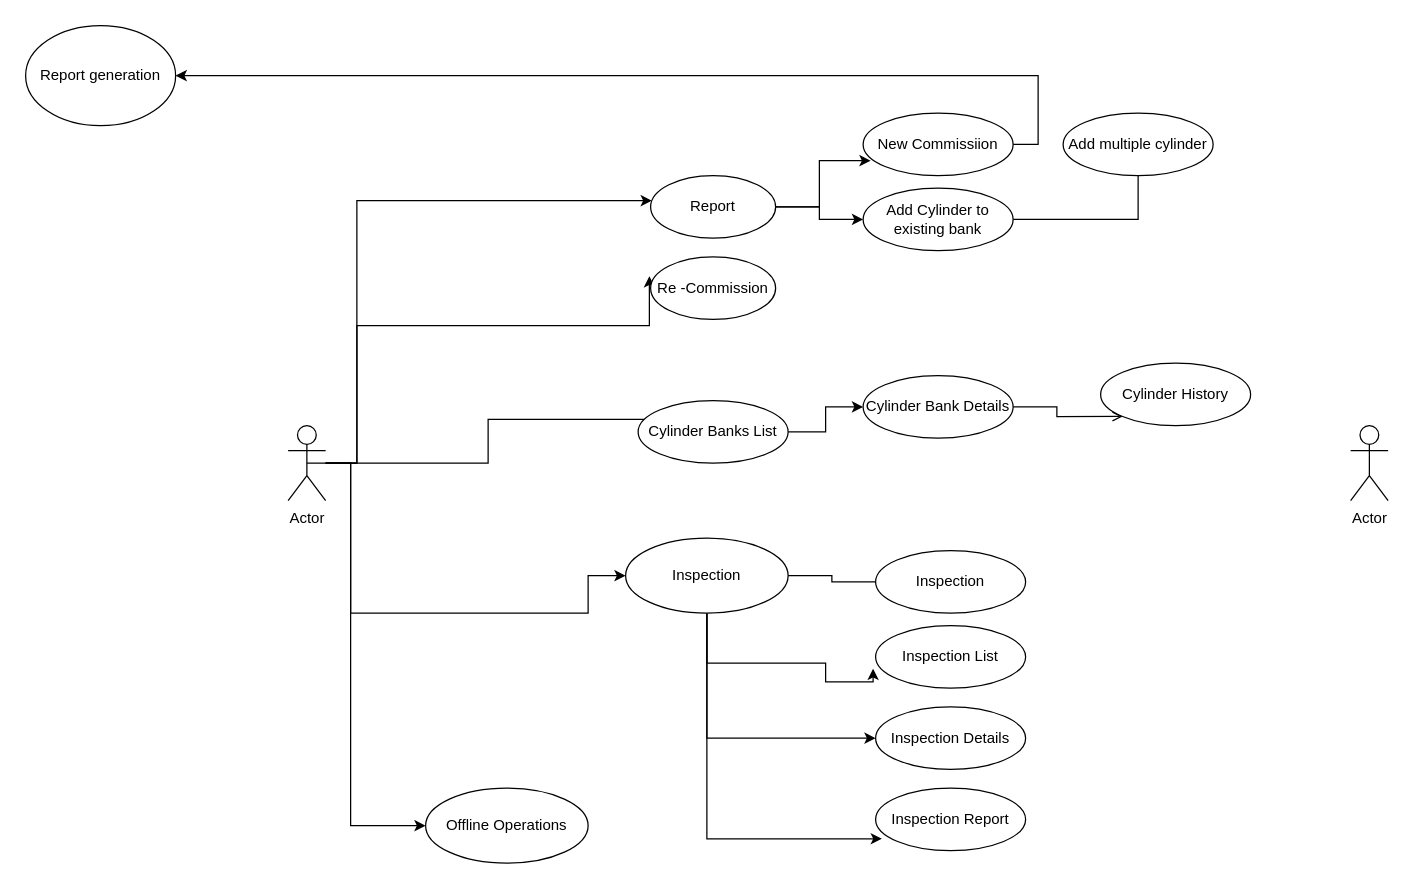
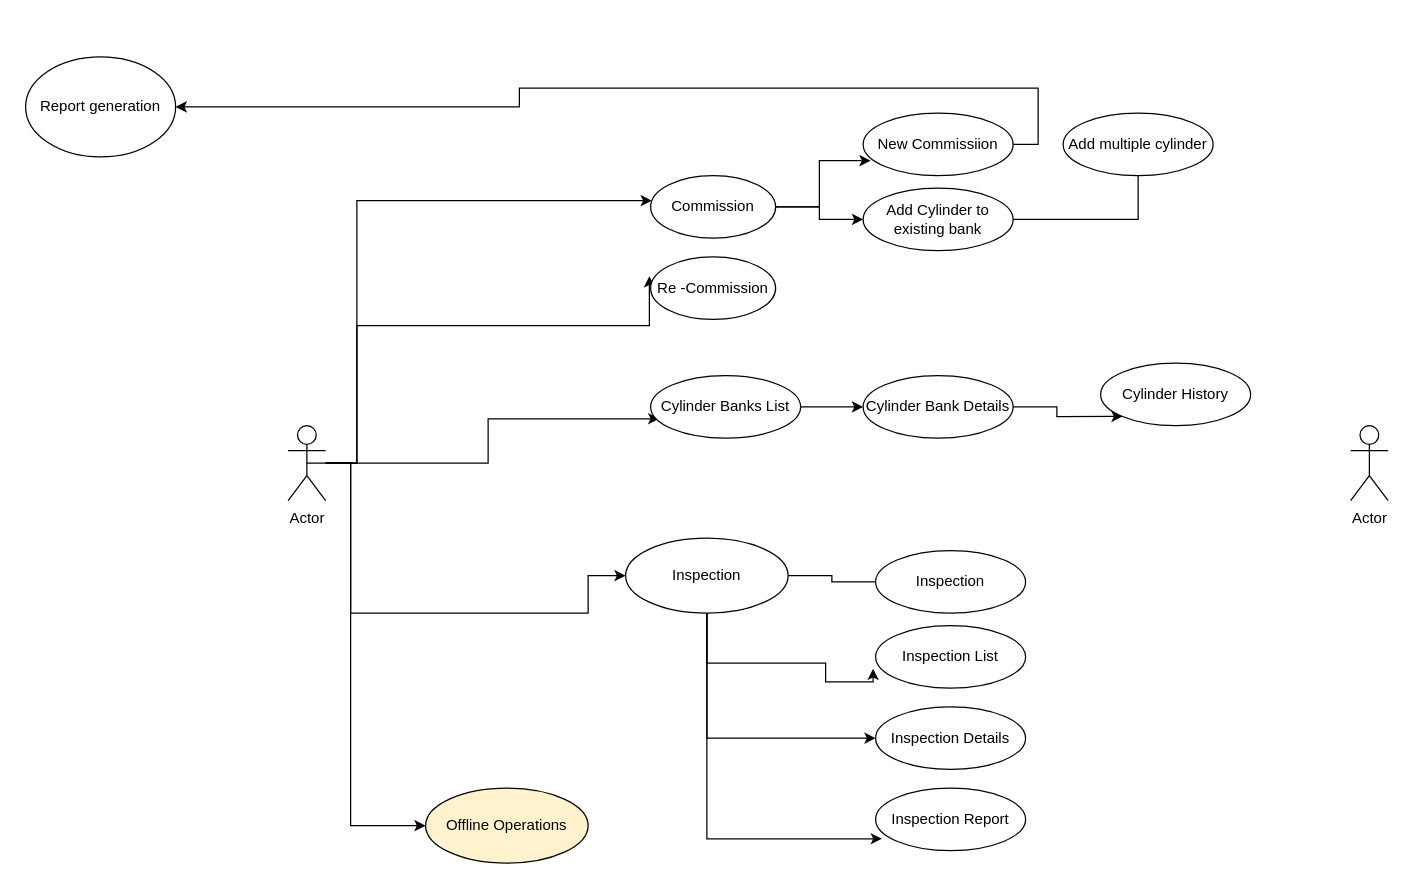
(101, 76) -> (101, 107)
(713, 207) -> (713, 207)
(1115, 416) -> (1113, 416)
(713, 432) -> (726, 407)
(507, 826) -> (507, 826)
